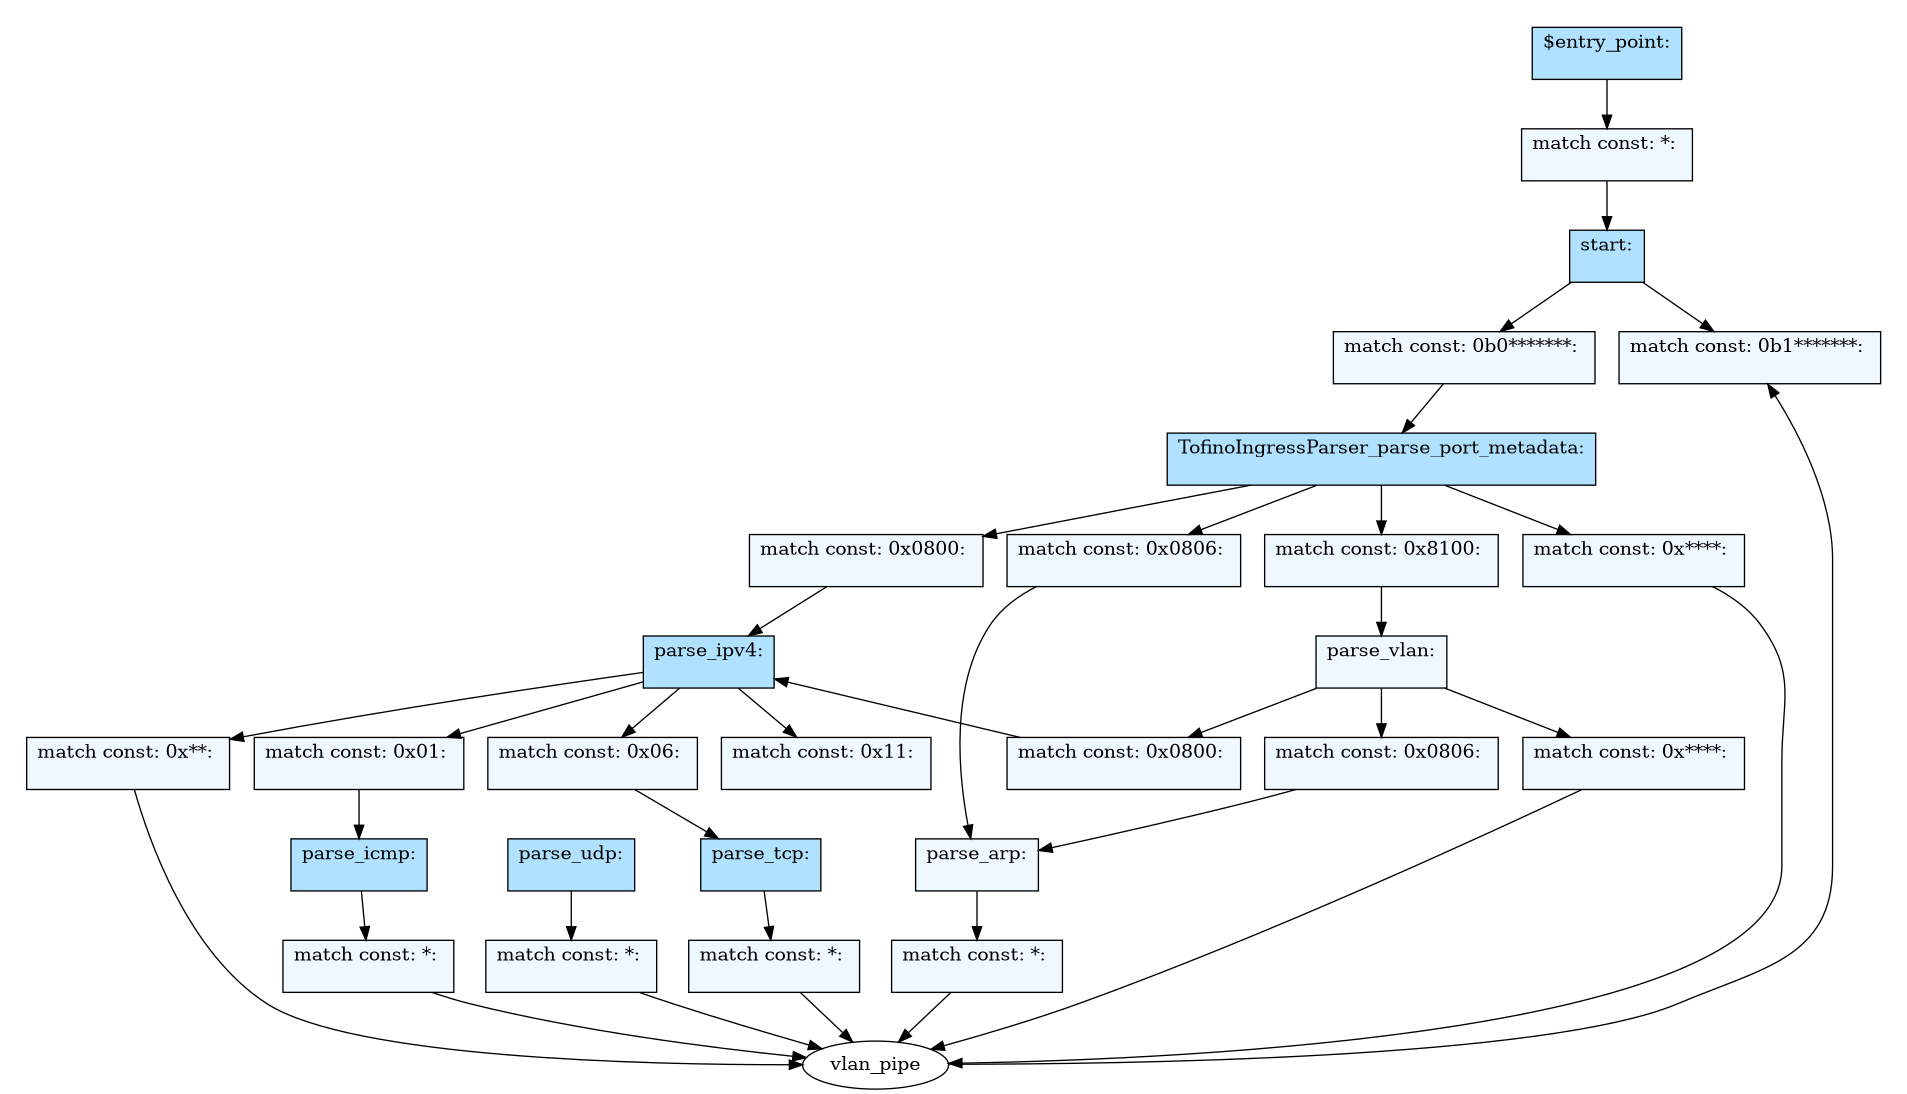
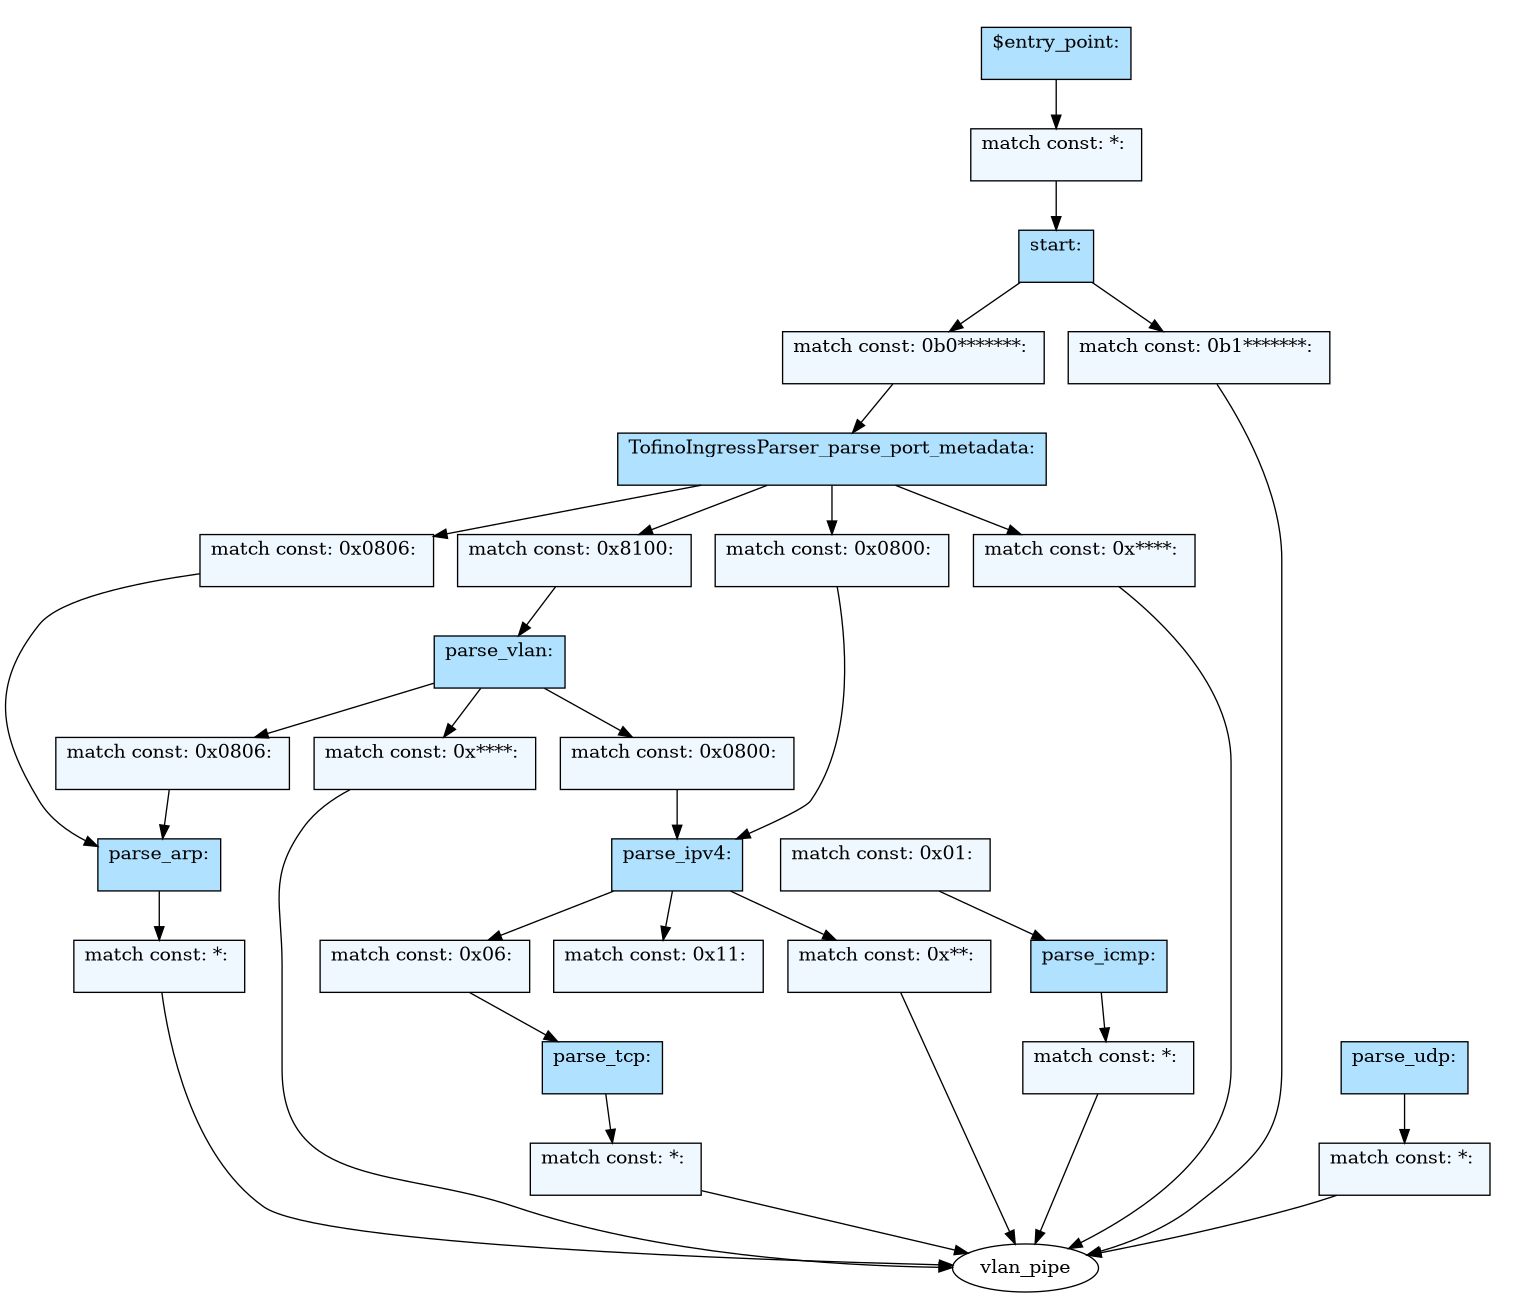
(1381, 662) -> (500, 662)
(552, 708) -> none
(977, 865) -> (159, 865)
(1665, 1008) -> (1282, 858)
